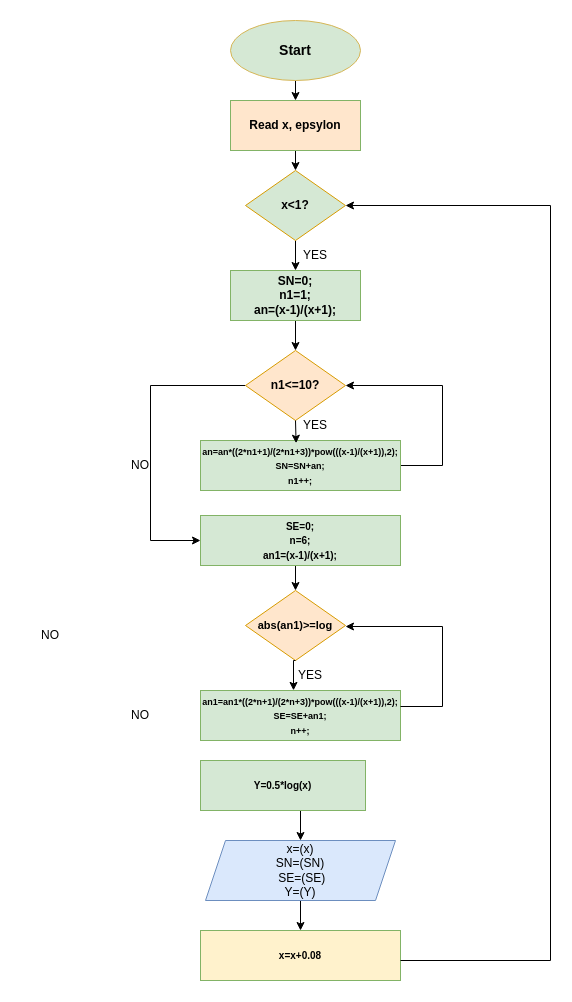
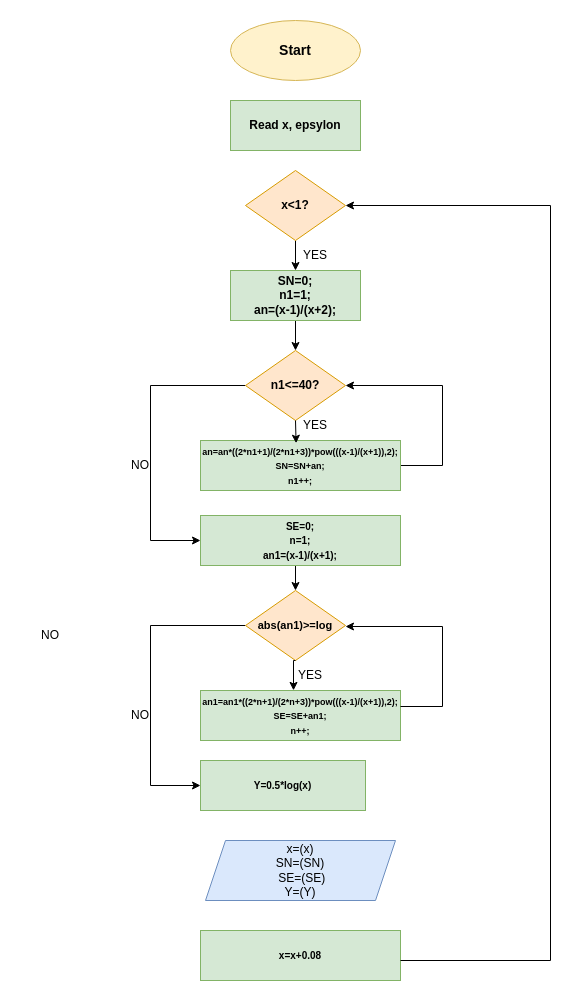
(296, 51) -> (296, 51)
(296, 87) -> none
(296, 126) -> (296, 126)
(296, 157) -> none
(296, 206) -> (296, 206)
(296, 296) -> (296, 296)
(296, 386) -> (296, 386)
(301, 541) -> (301, 541)
none -> (151, 680)
(301, 821) -> none
(301, 920) -> none
(301, 956) -> (301, 956)
